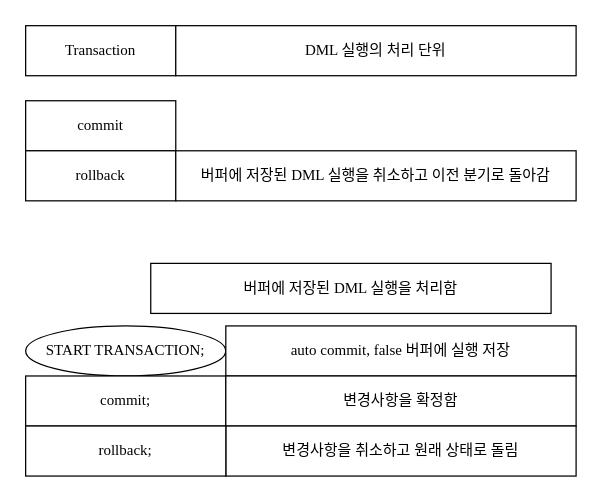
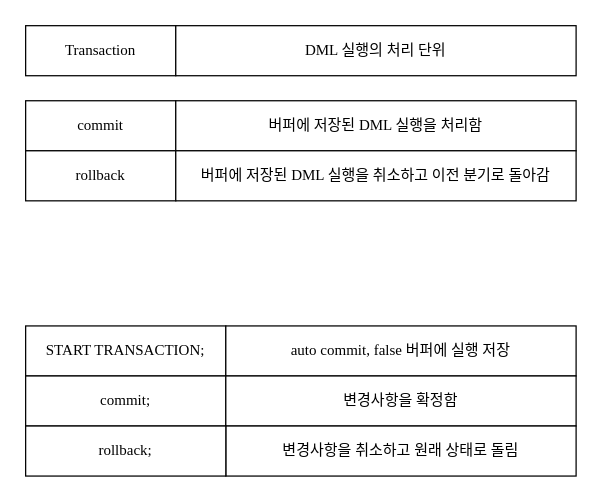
(351, 288) -> (376, 126)
(126, 351) -> (126, 351)
